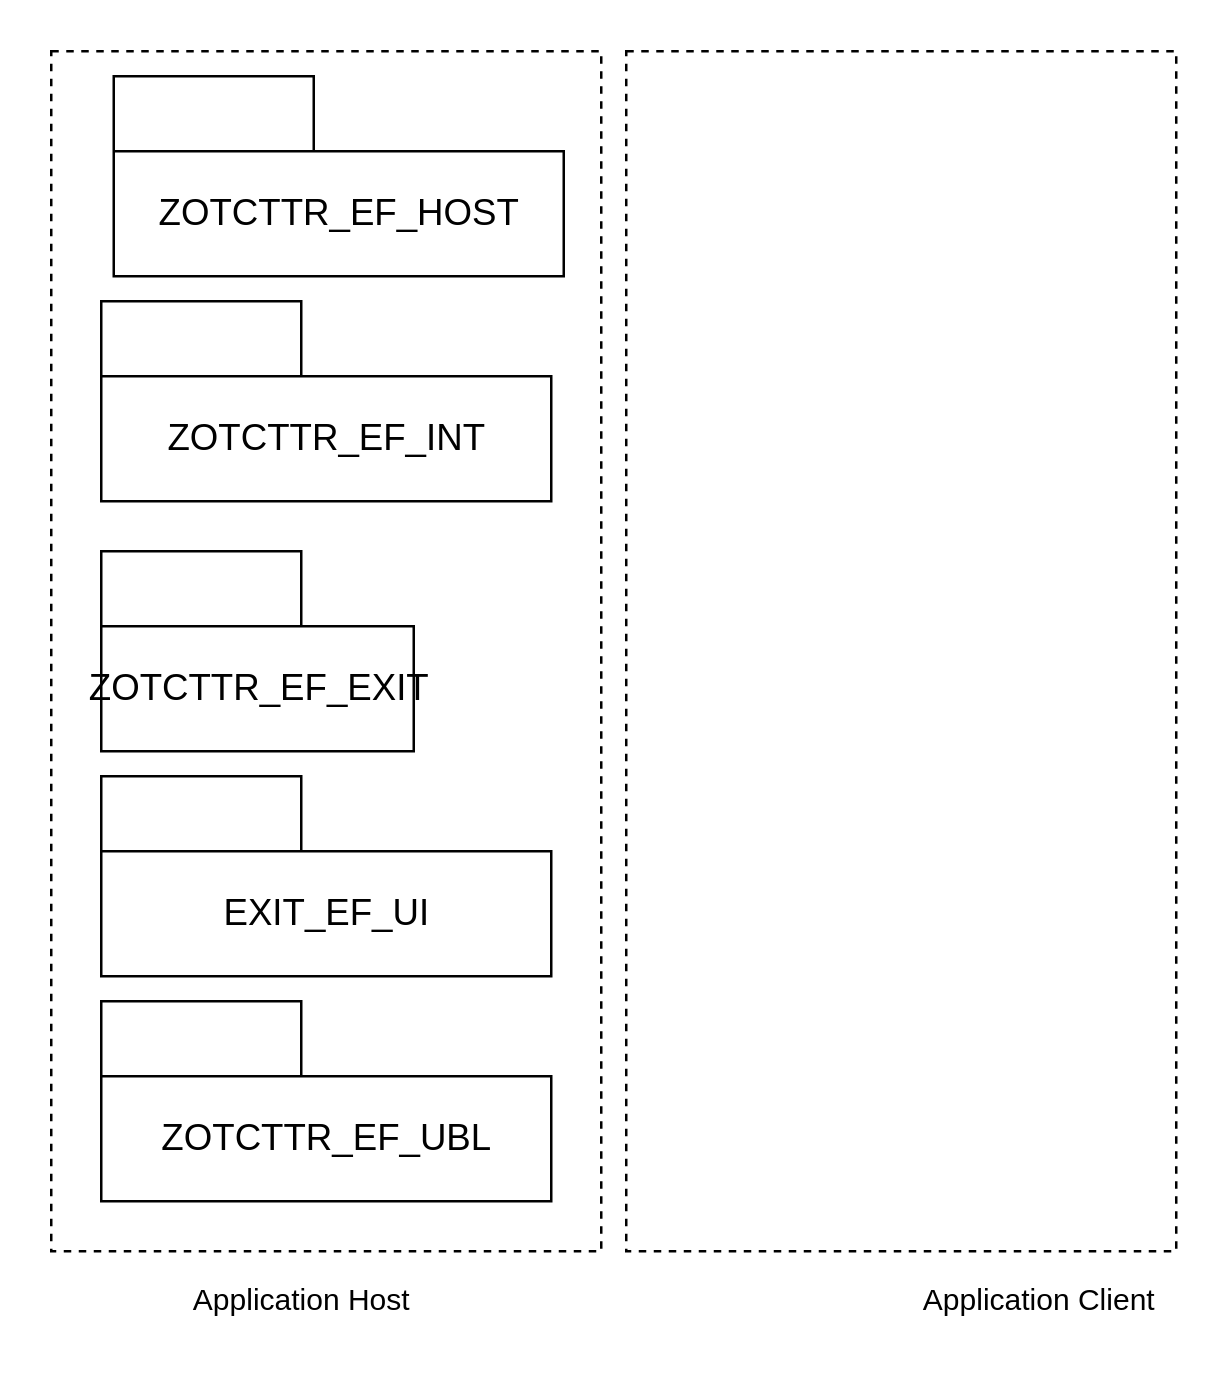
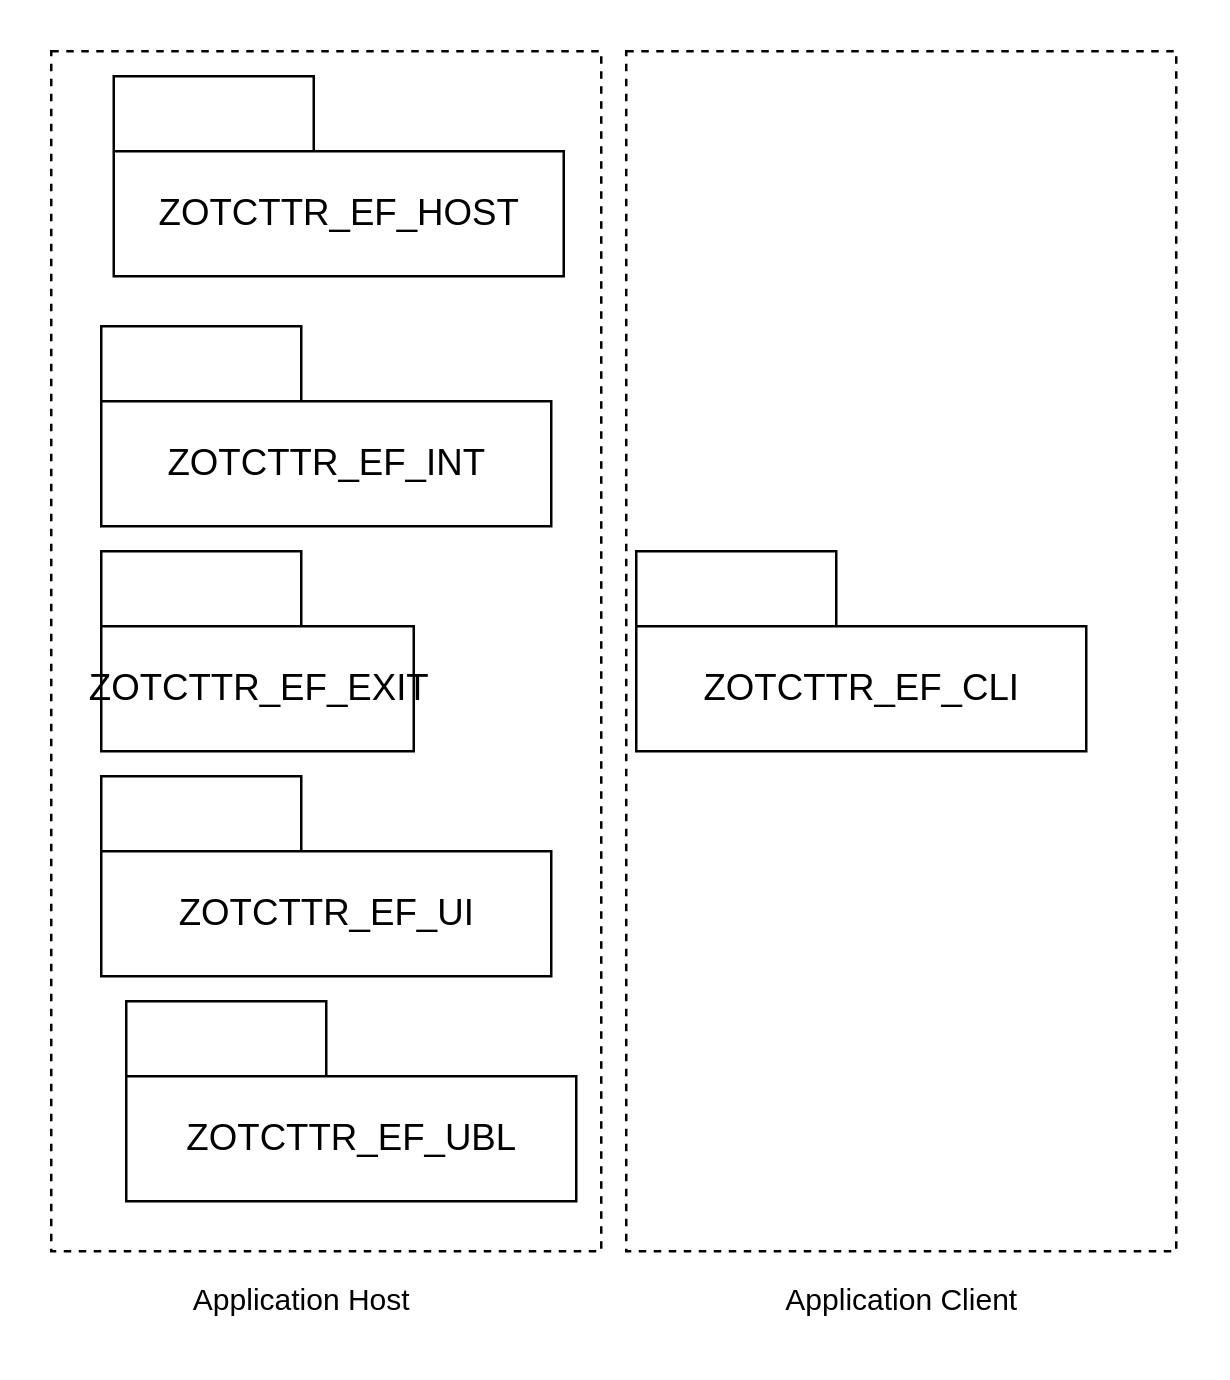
(326, 401) -> (326, 426)
none -> (861, 651)
(328, 914) -> (328, 914)
(326, 1101) -> (351, 1101)
(1039, 1301) -> (901, 1301)
